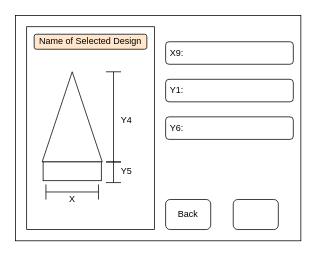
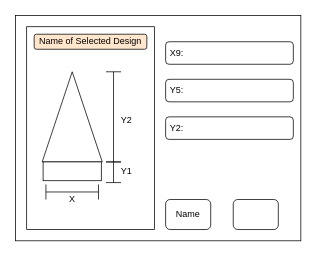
(177, 90) -> (177, 90)
(126, 120) -> (126, 120)
(177, 128) -> (177, 128)
(126, 171) -> (126, 171)
(188, 214) -> (188, 214)
